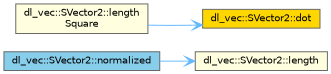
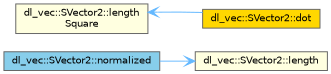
(170, 25) -> (180, 12)
